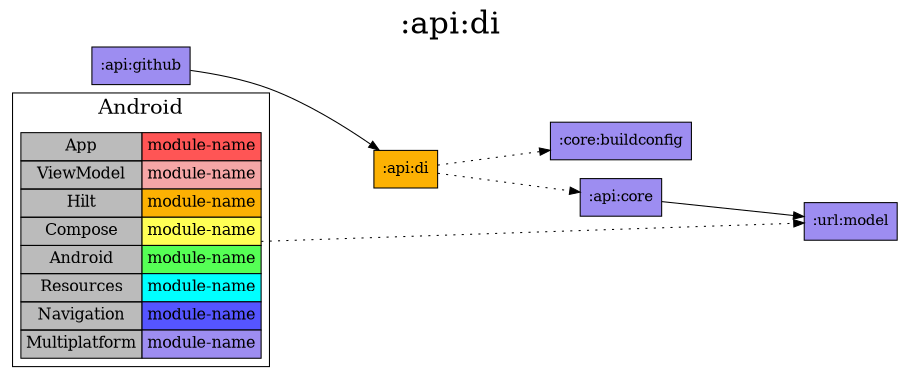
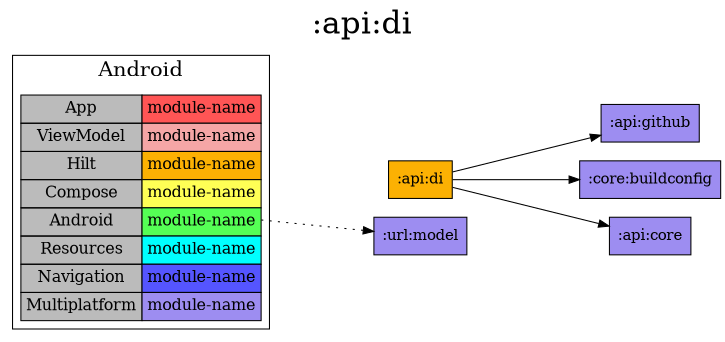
(285, 95) -> (522, 155)
(489, 158) -> (511, 180)
(504, 182) -> (526, 205)
(728, 209) -> none
